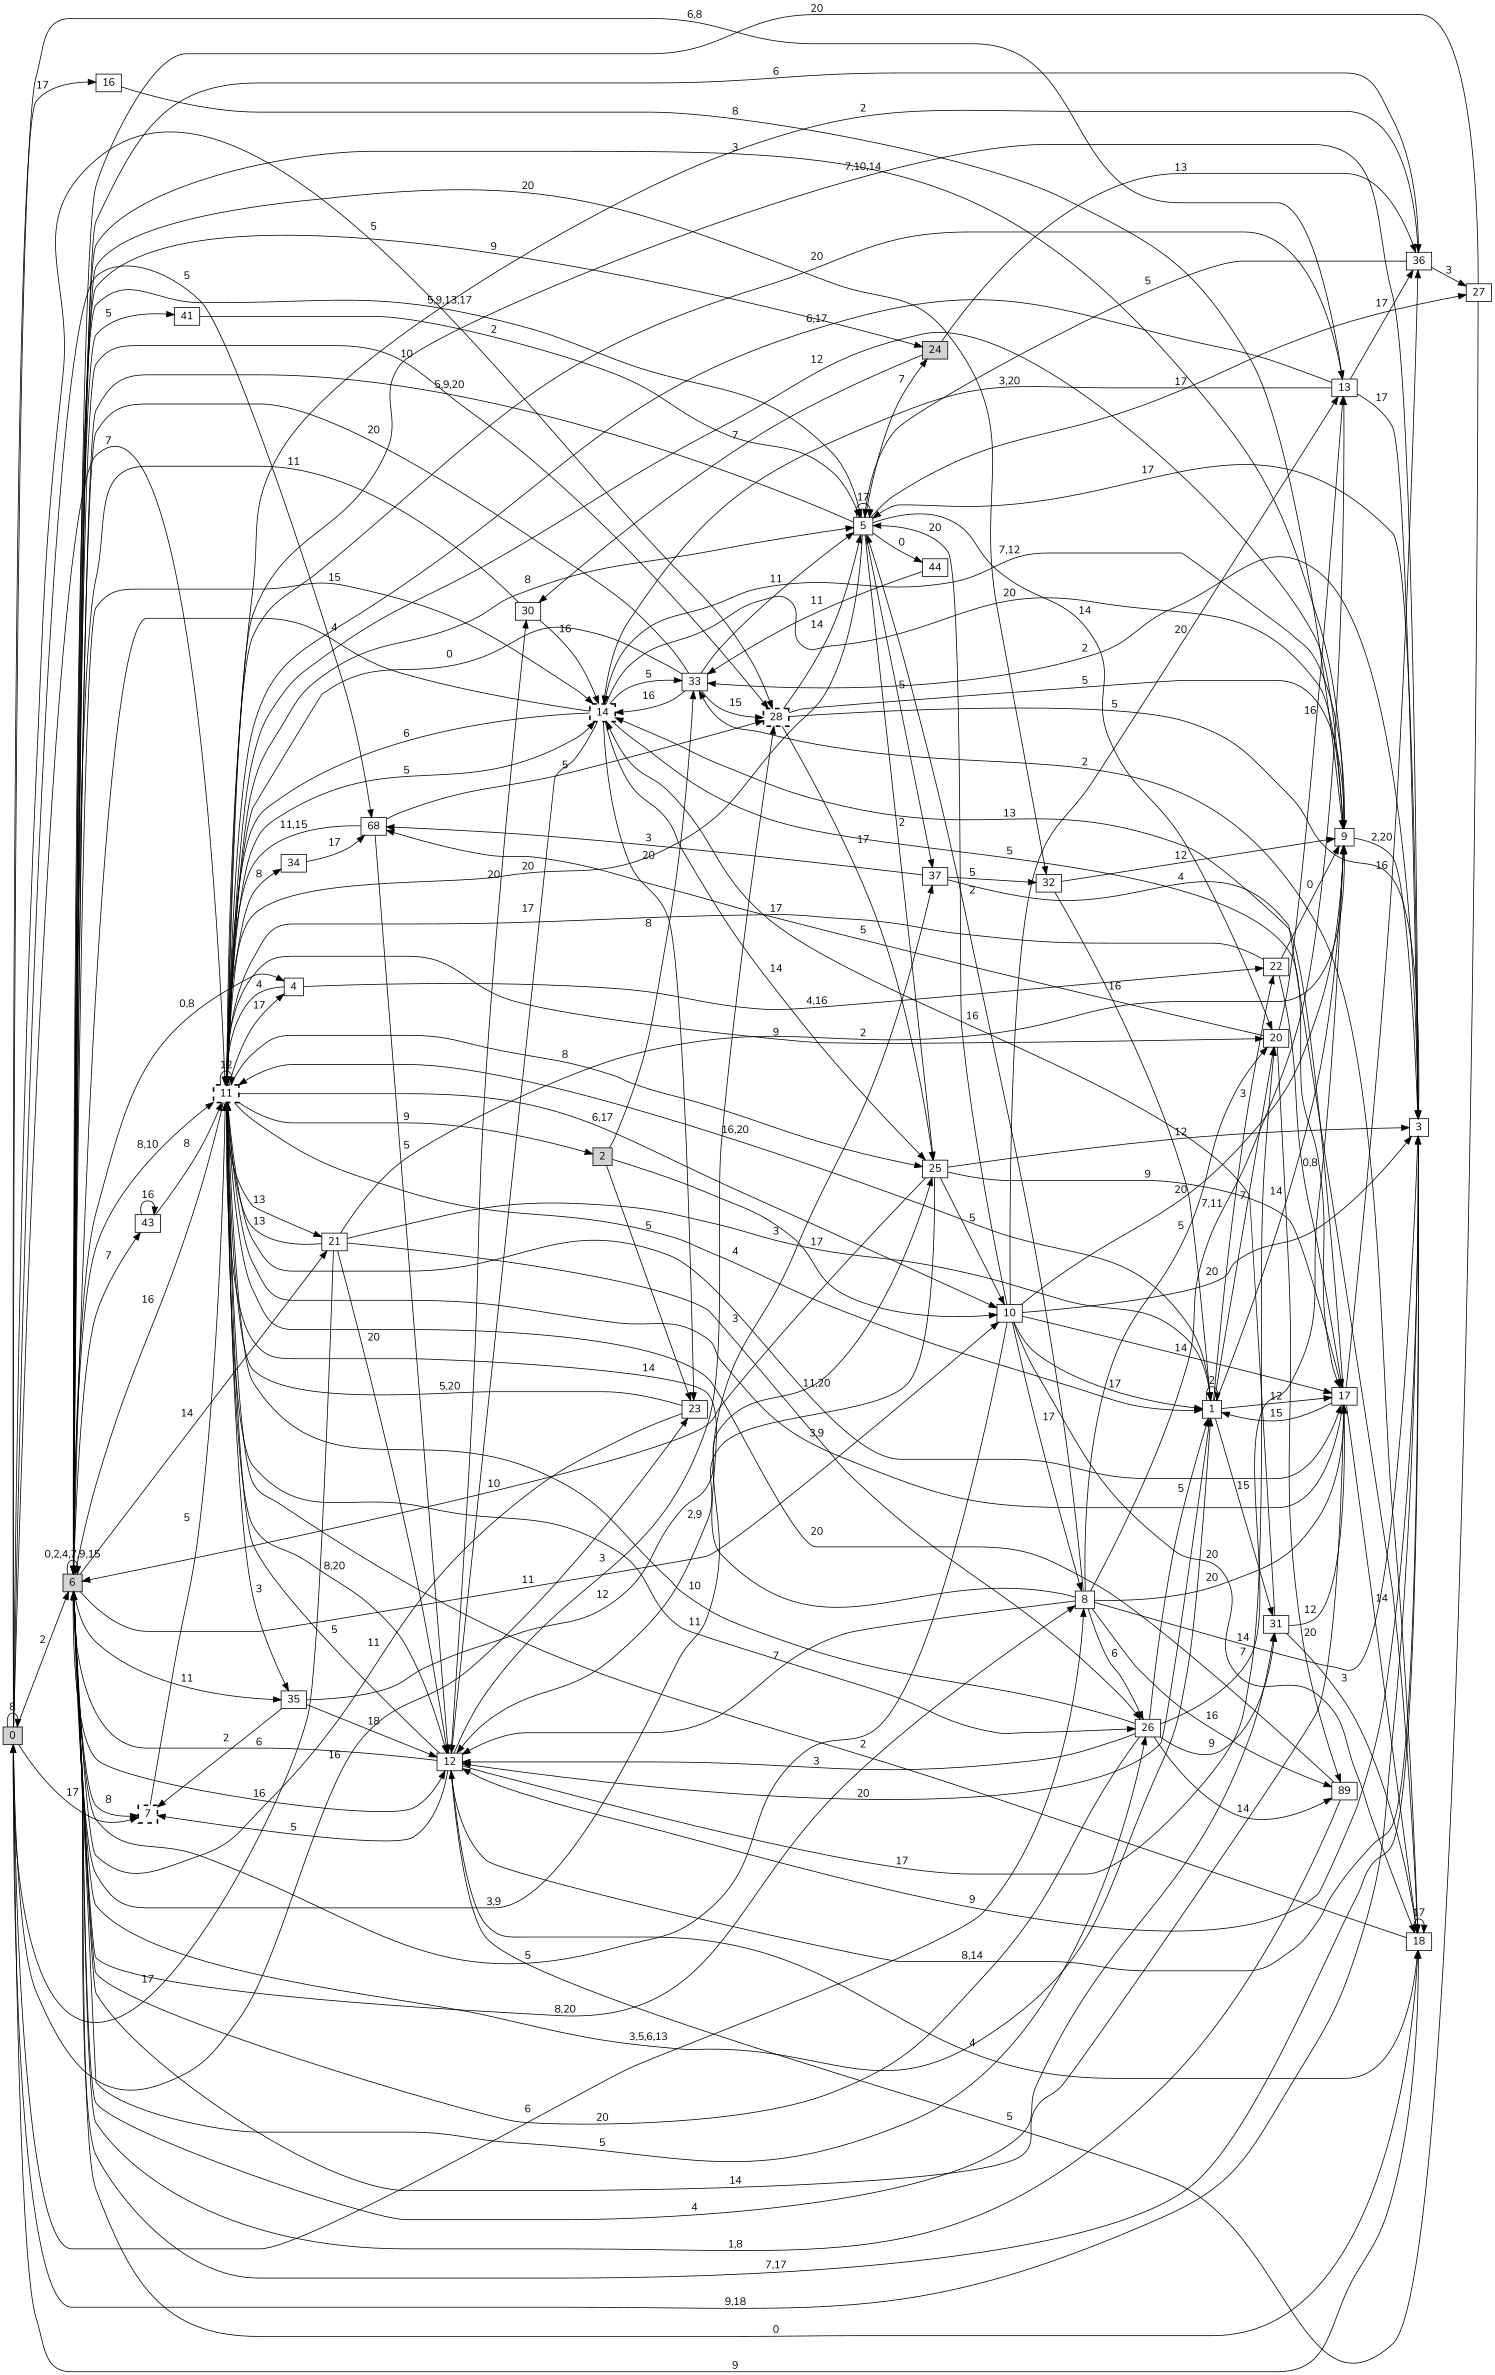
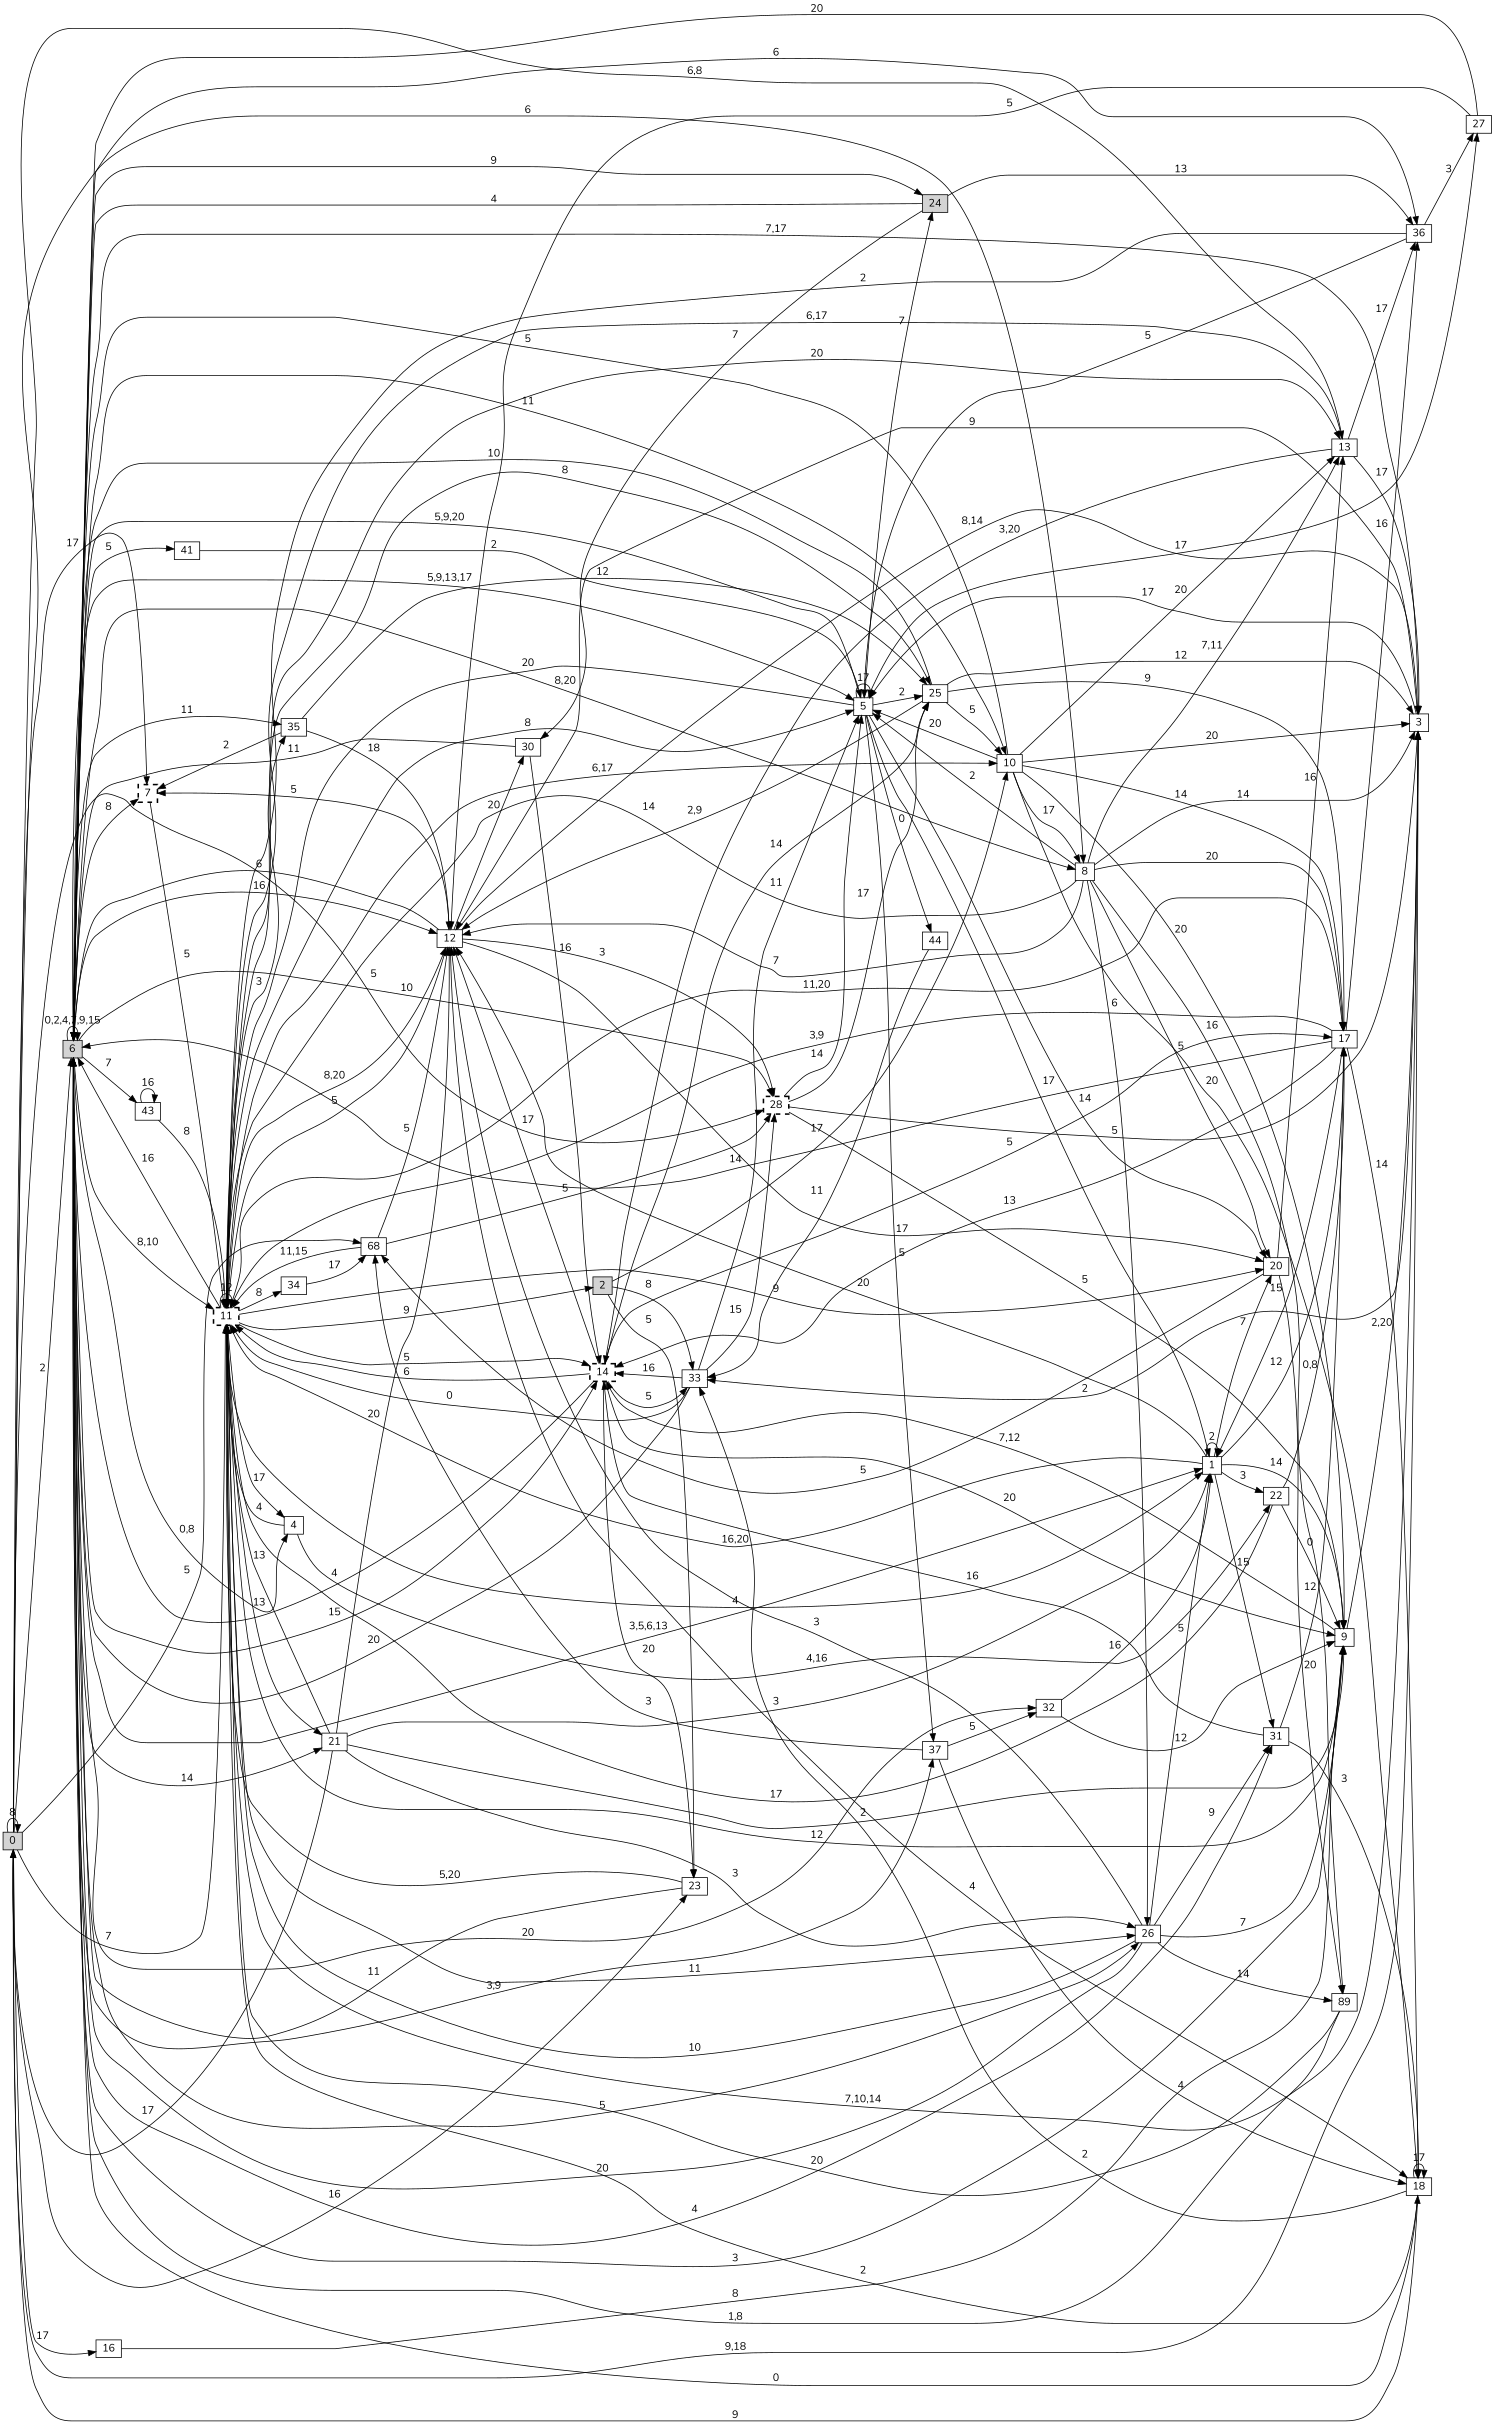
none -> (104, 215)
(1094, 1384) -> (1035, 1084)
